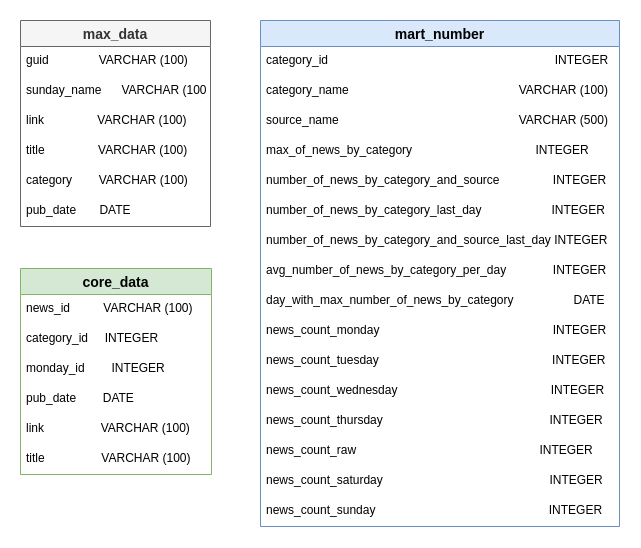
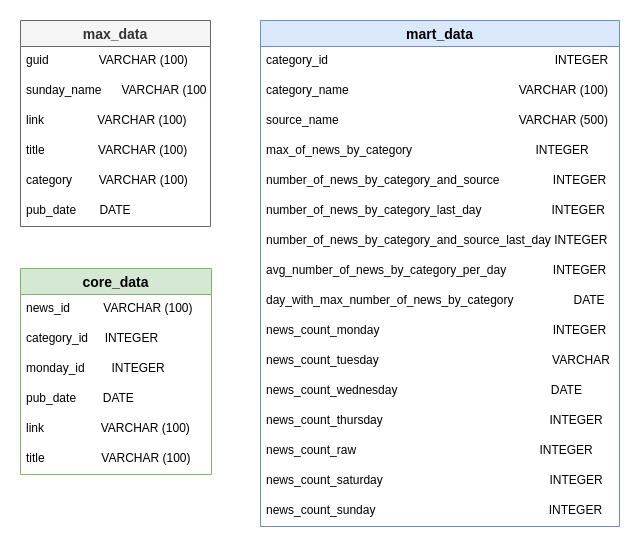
(440, 34) -> (440, 34)
(484, 360) -> (484, 360)
(475, 390) -> (465, 390)
